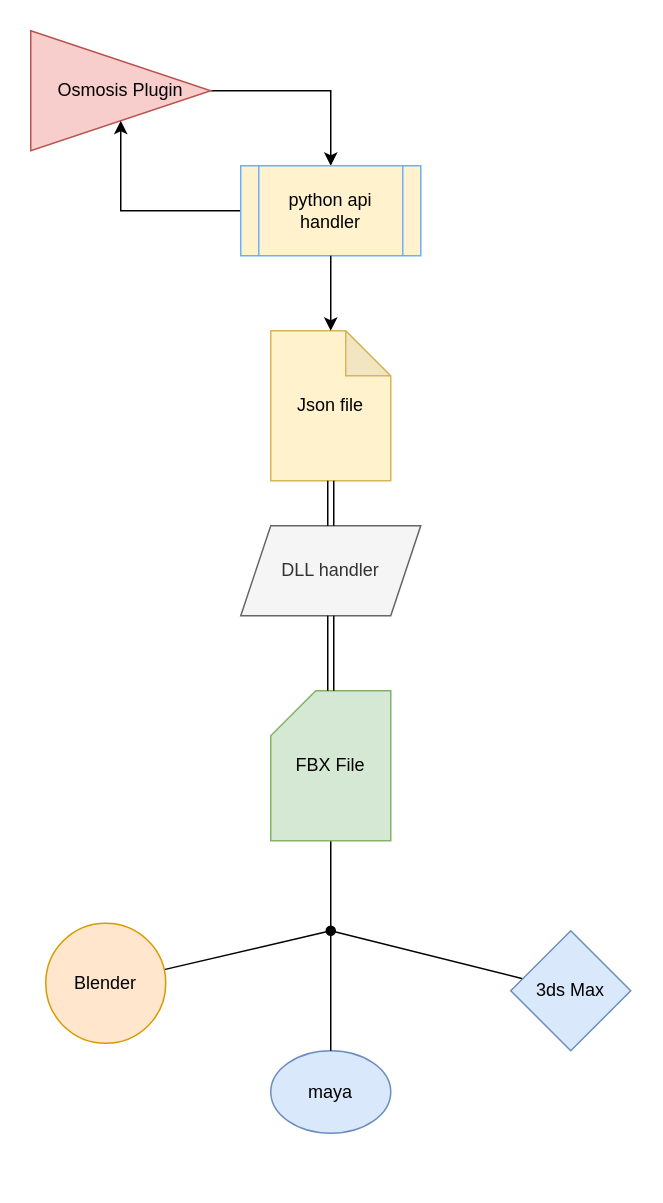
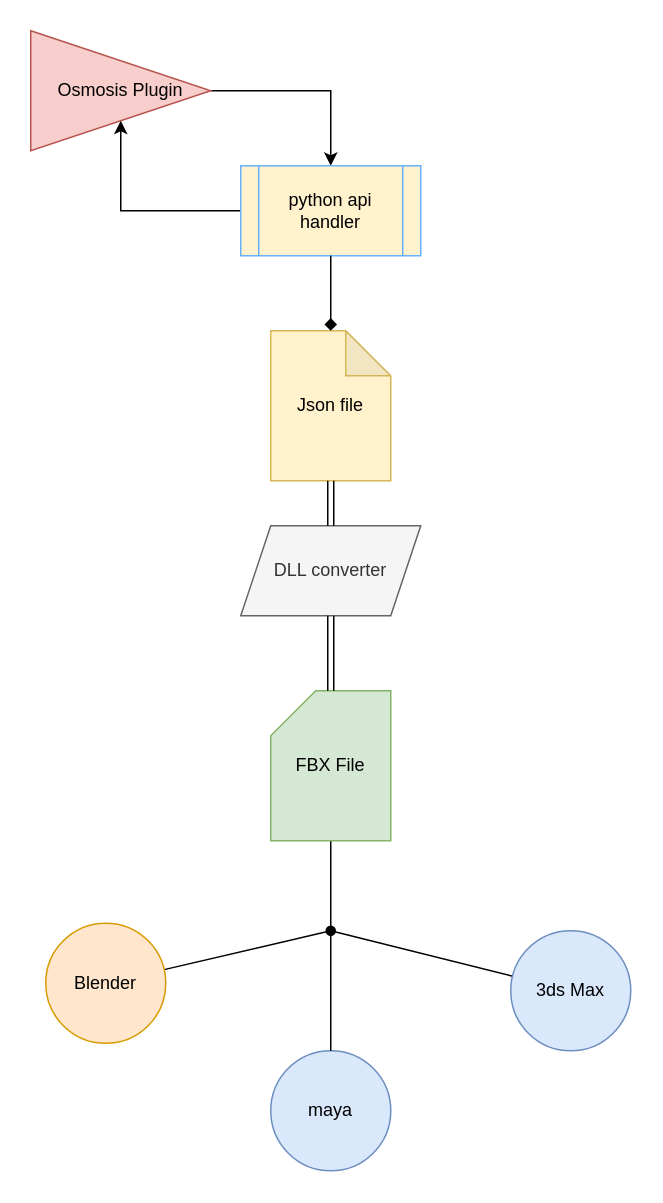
(331, 319) -> (331, 318)
(331, 571) -> (331, 571)
(571, 991) -> (571, 991)
(331, 1092) -> (331, 1111)
